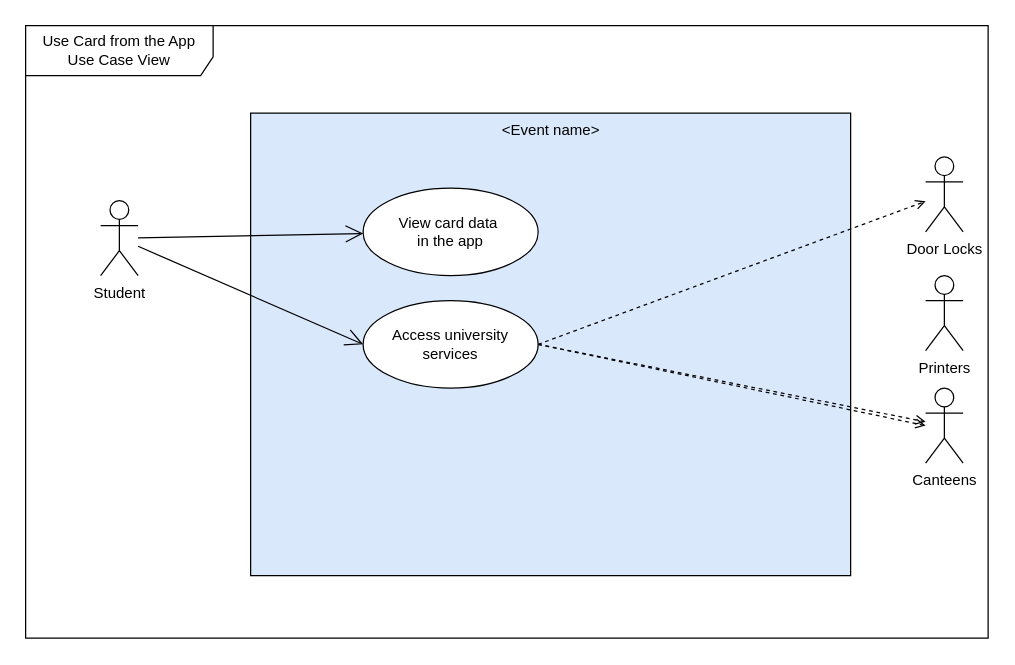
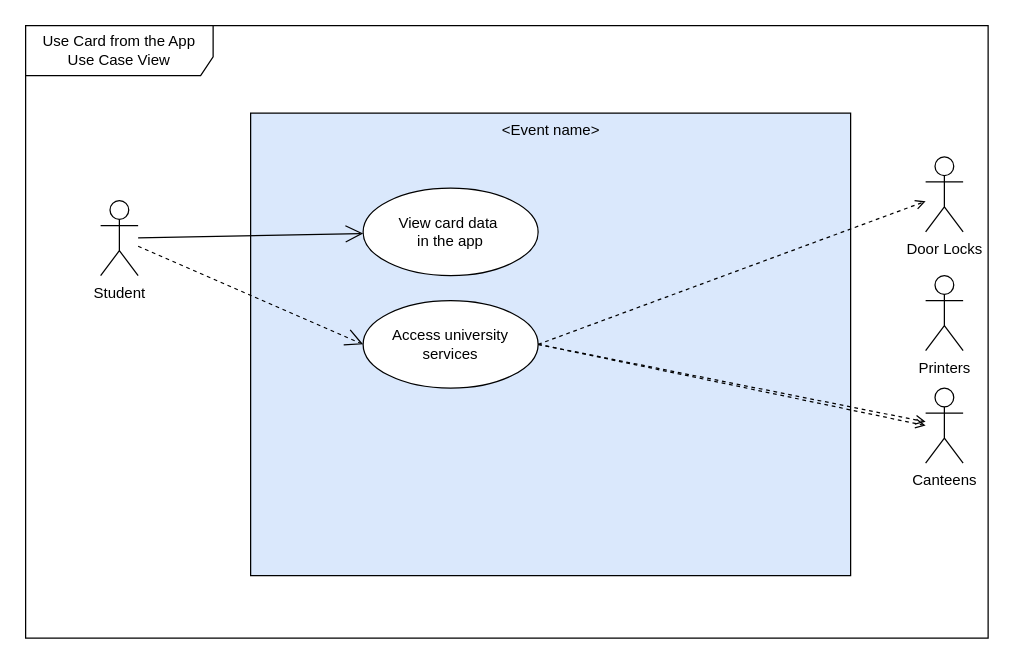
(249, 295) -> (249, 295)
